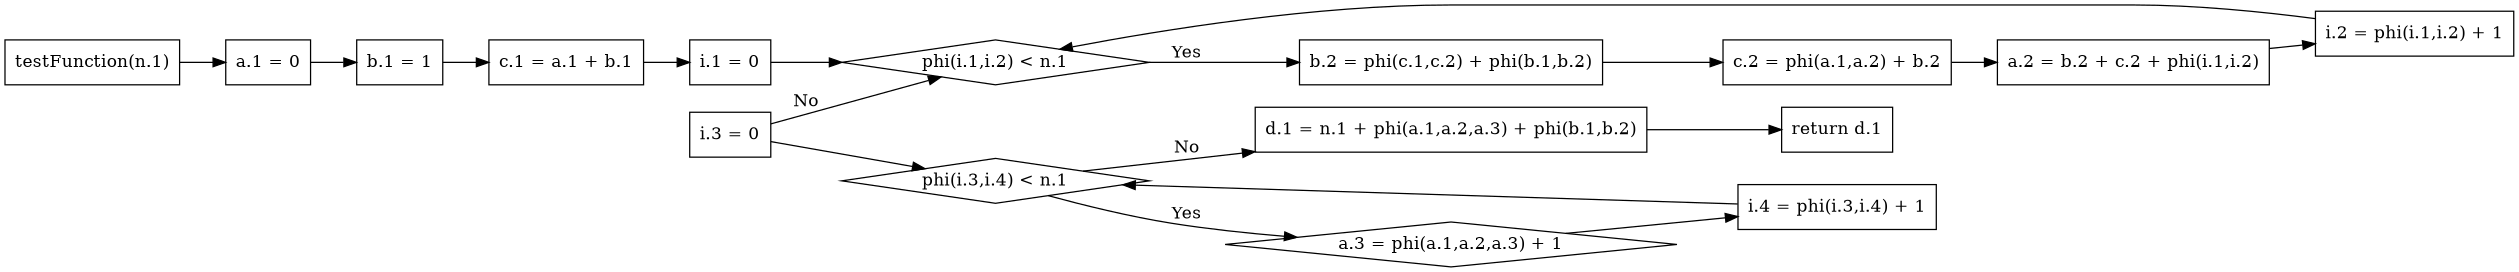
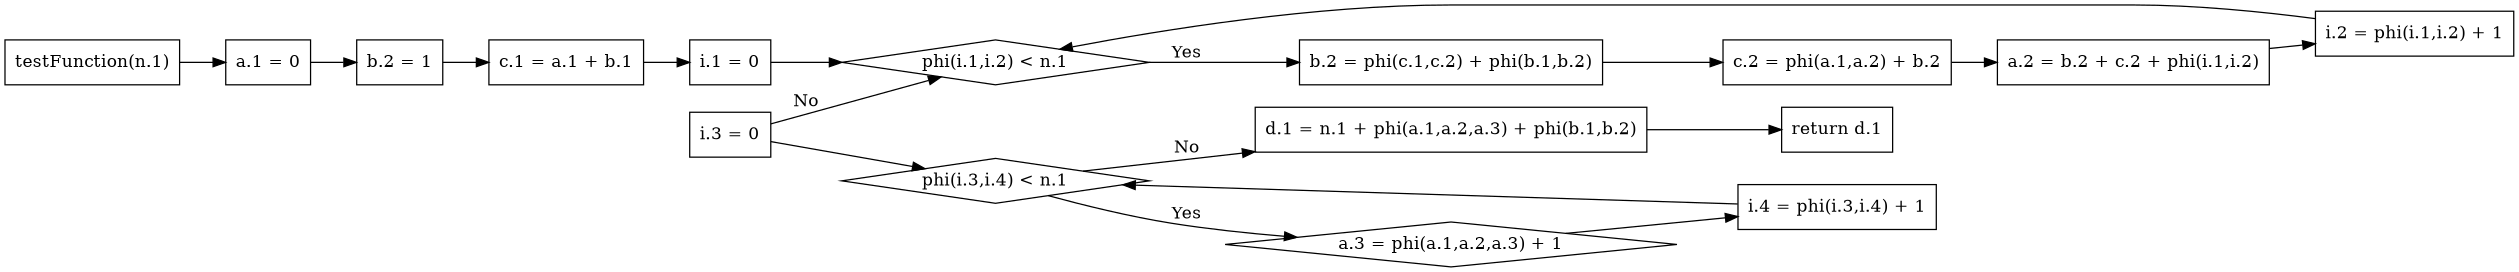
(400, 62) -> (400, 62)
